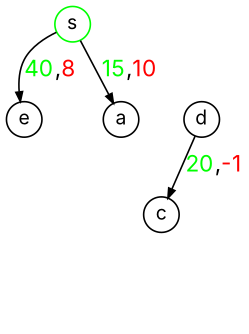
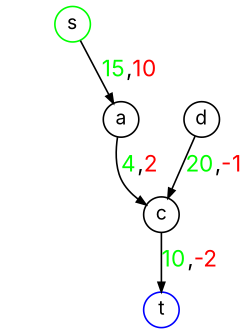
(24, 119) -> none
none -> (118, 172)
none -> (161, 310)
